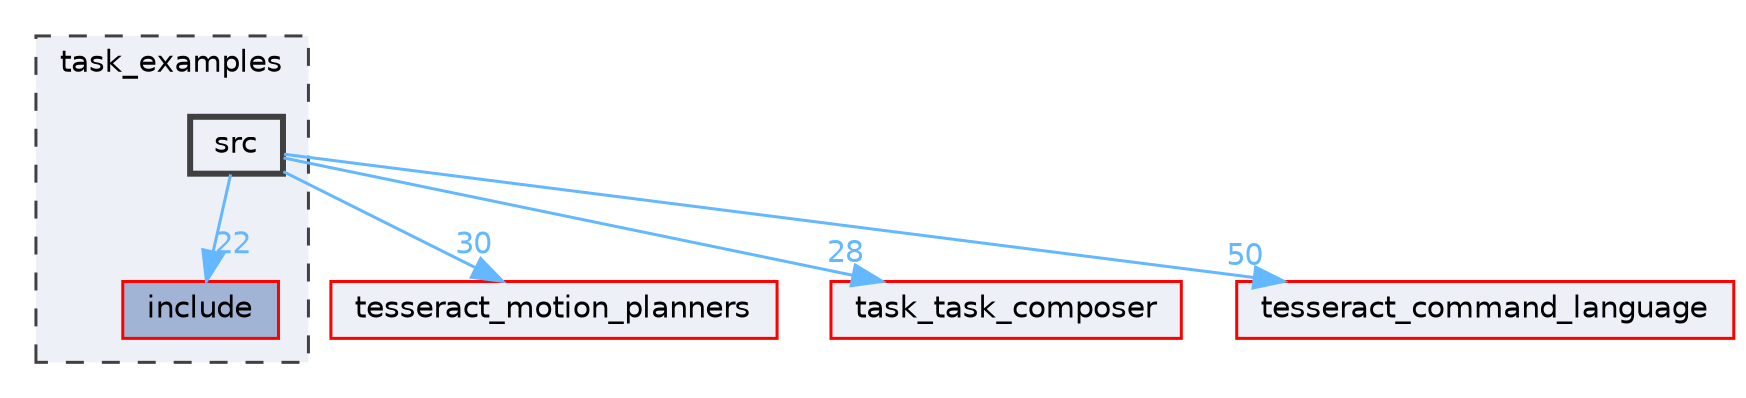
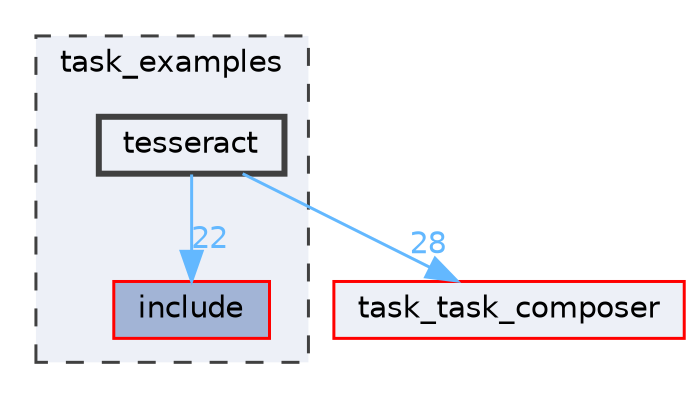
(237, 145) -> (192, 145)
(554, 310) -> none
(1485, 310) -> none
